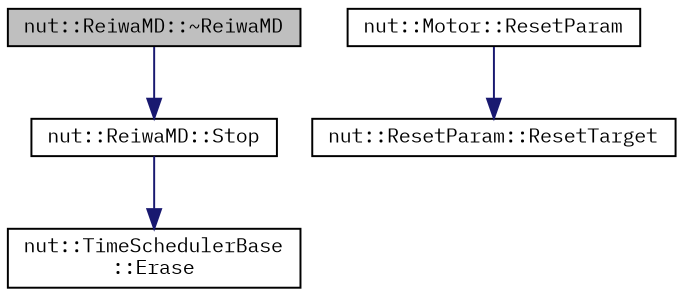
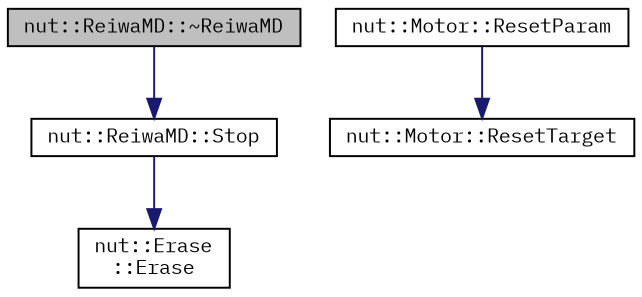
(494, 137) -> (482, 137)
(154, 258) -> (154, 258)
